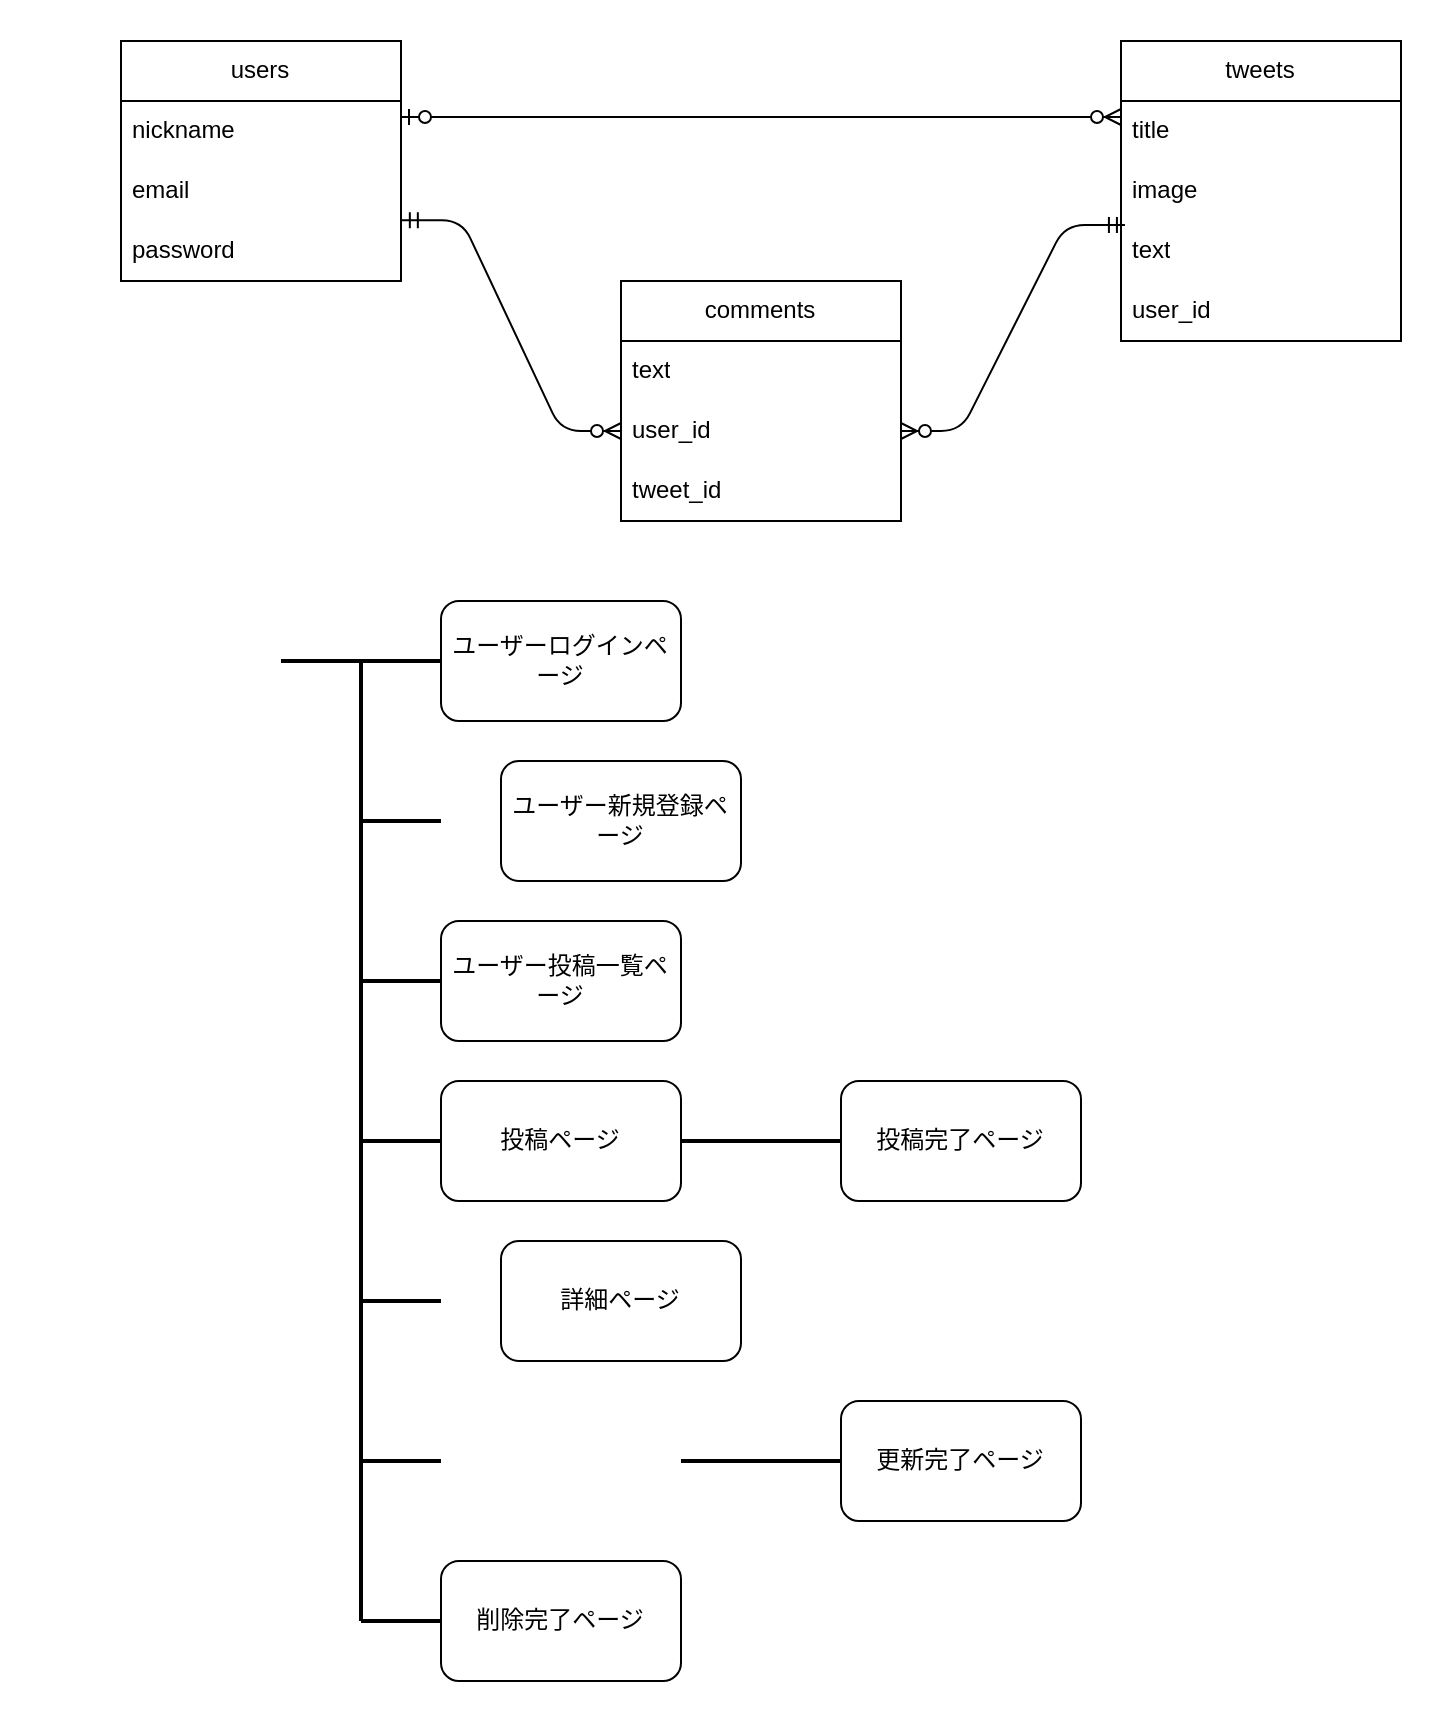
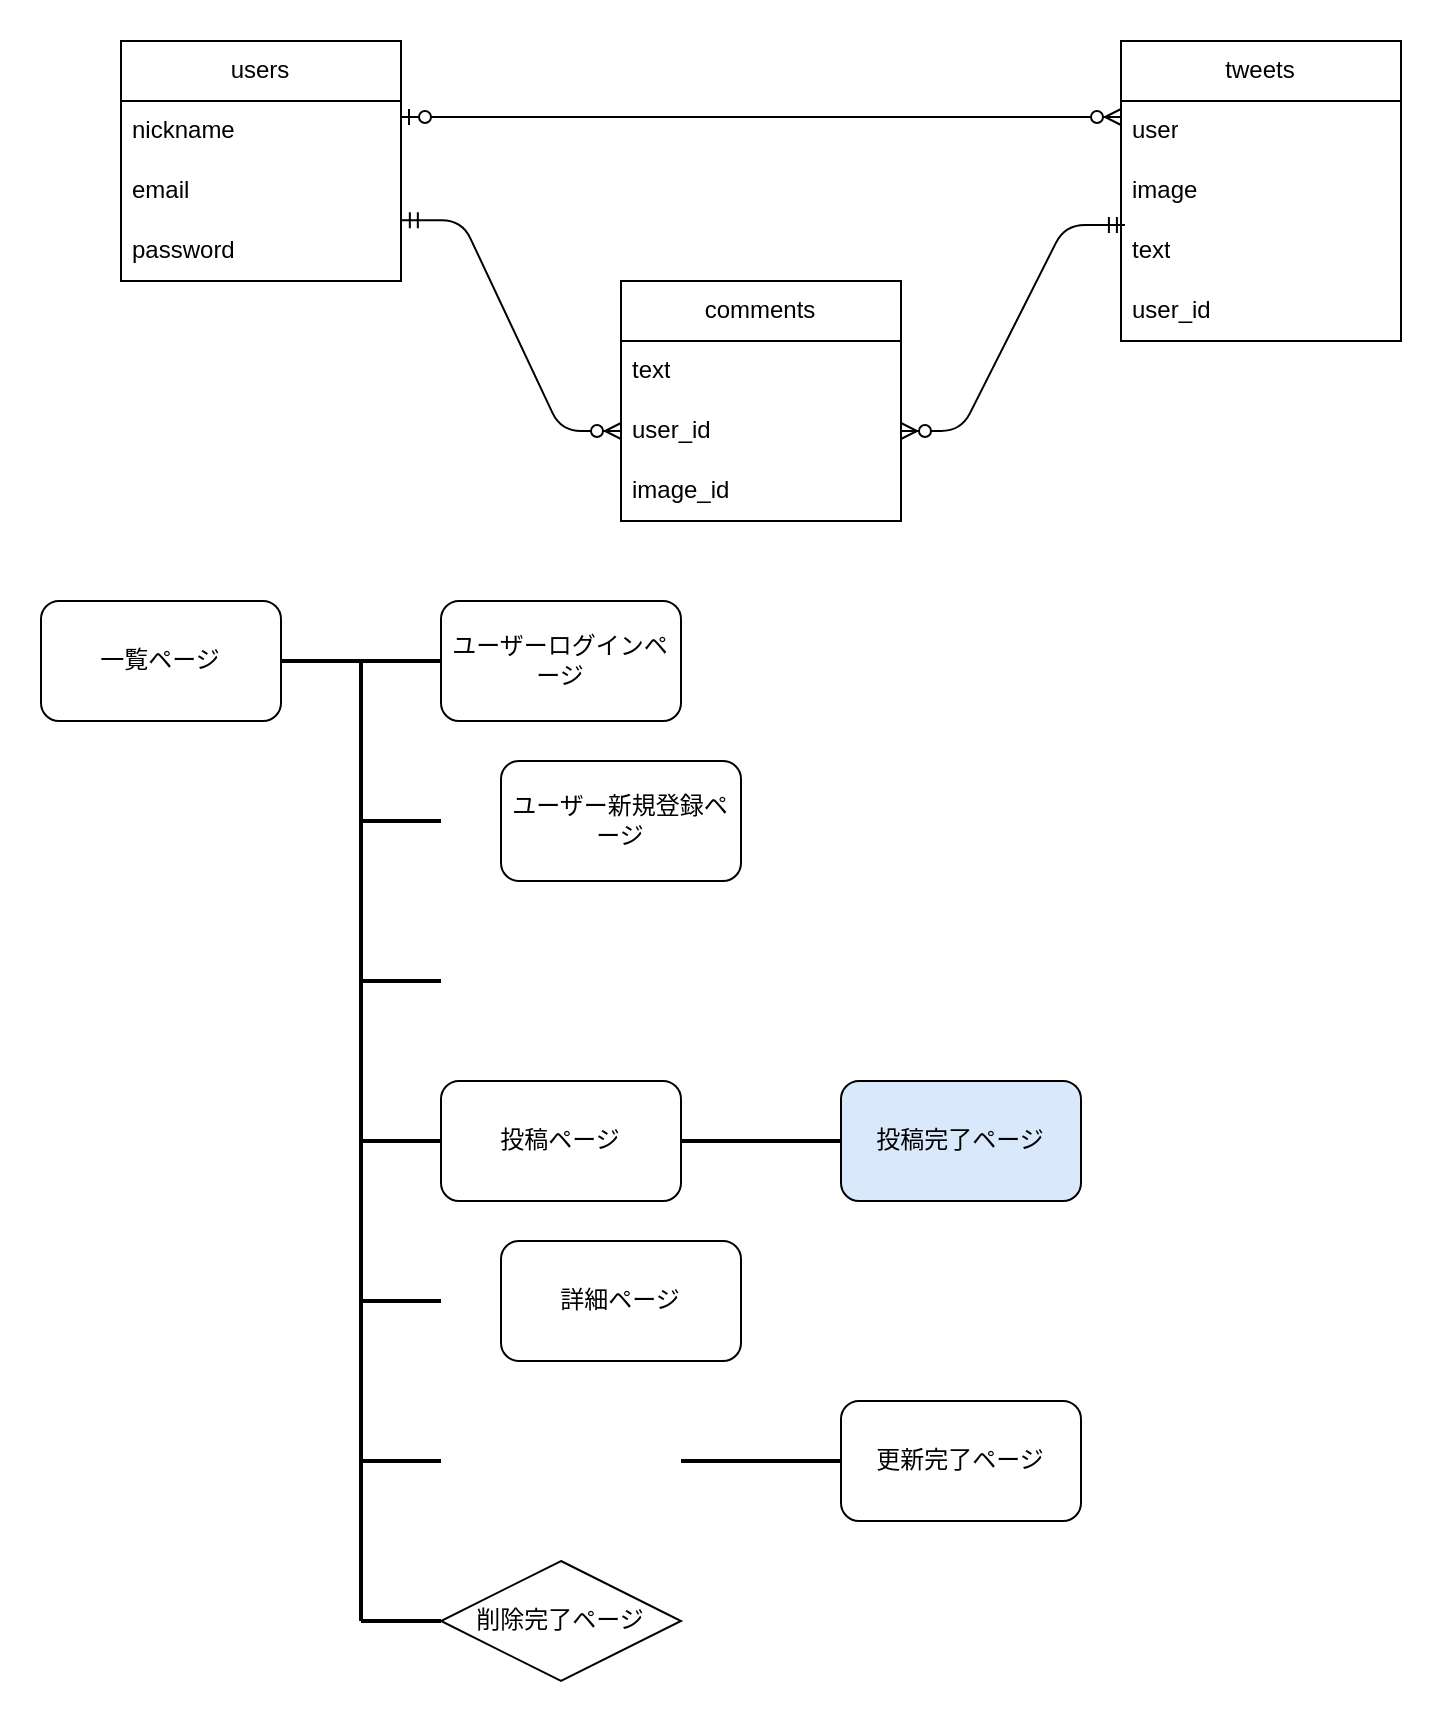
(1160, 131) -> (1160, 131)
(684, 491) -> (681, 491)
none -> (161, 661)
(561, 981) -> none
(961, 1141) -> (961, 1141)
(561, 1621) -> (561, 1621)
